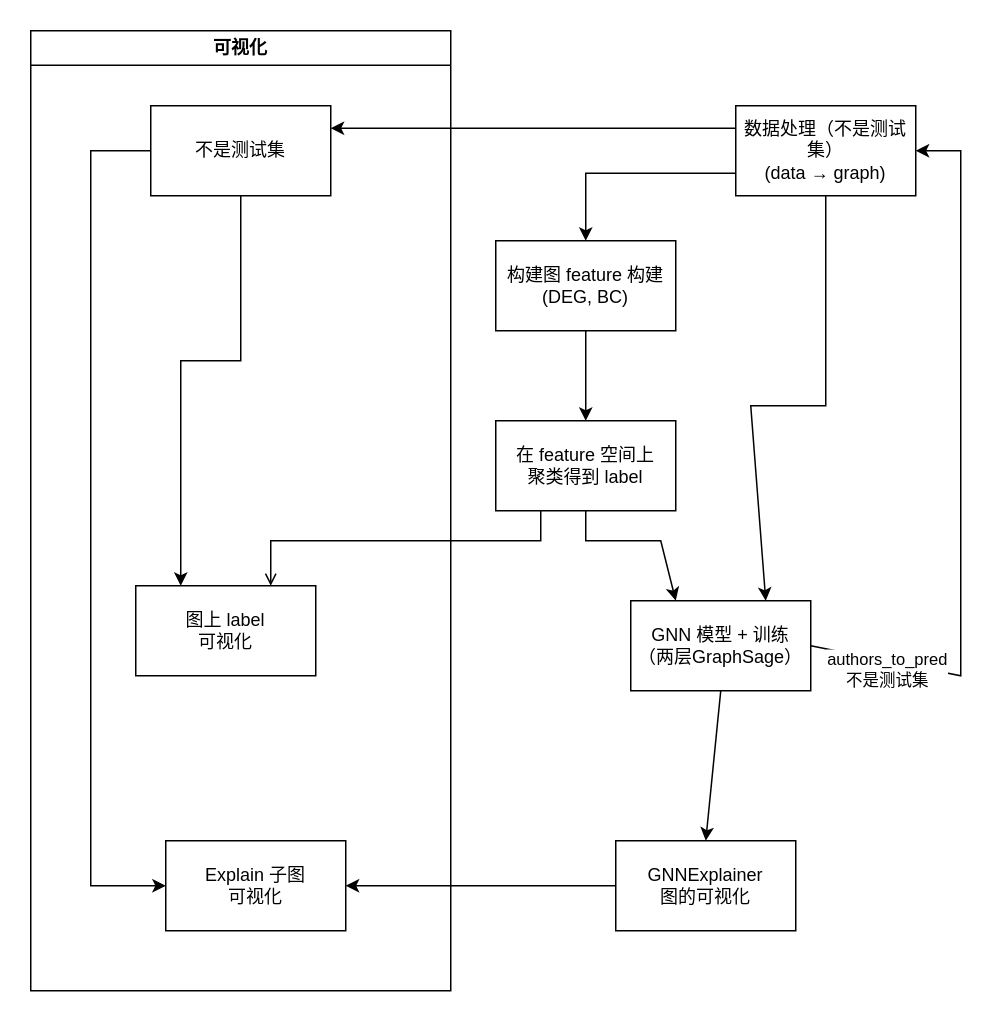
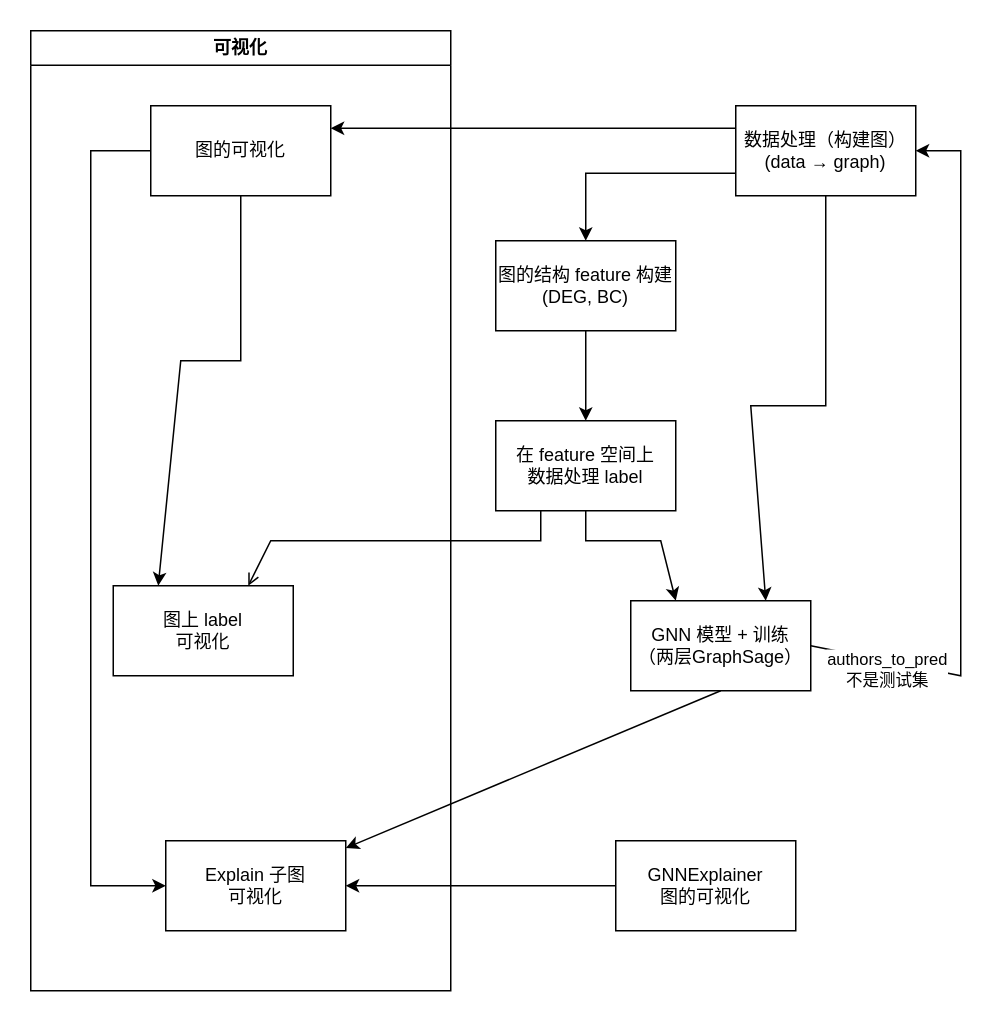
(241, 151) -> (241, 151)
(826, 151) -> (826, 151)
(586, 286) -> (586, 286)
(586, 466) -> (586, 466)
(226, 631) -> (203, 631)
(714, 760) -> (538, 767)
